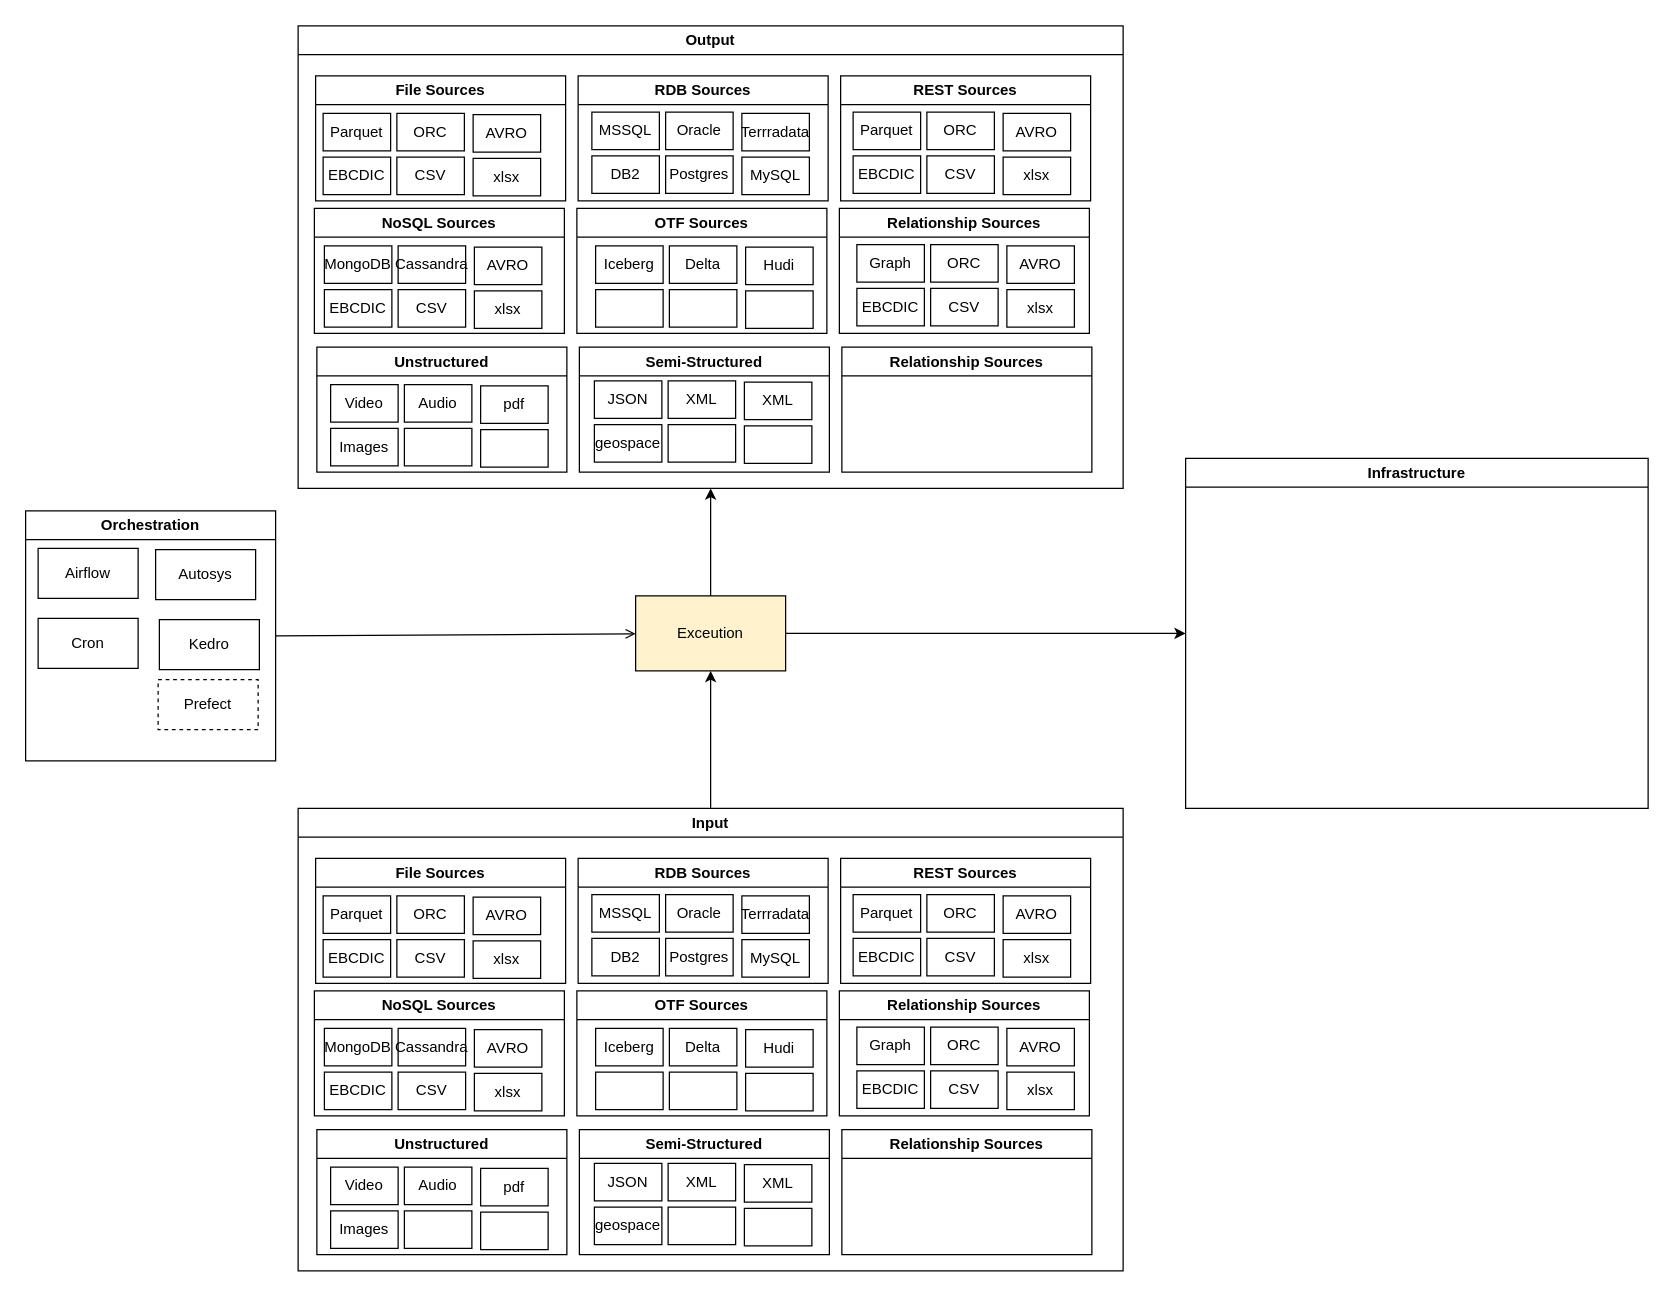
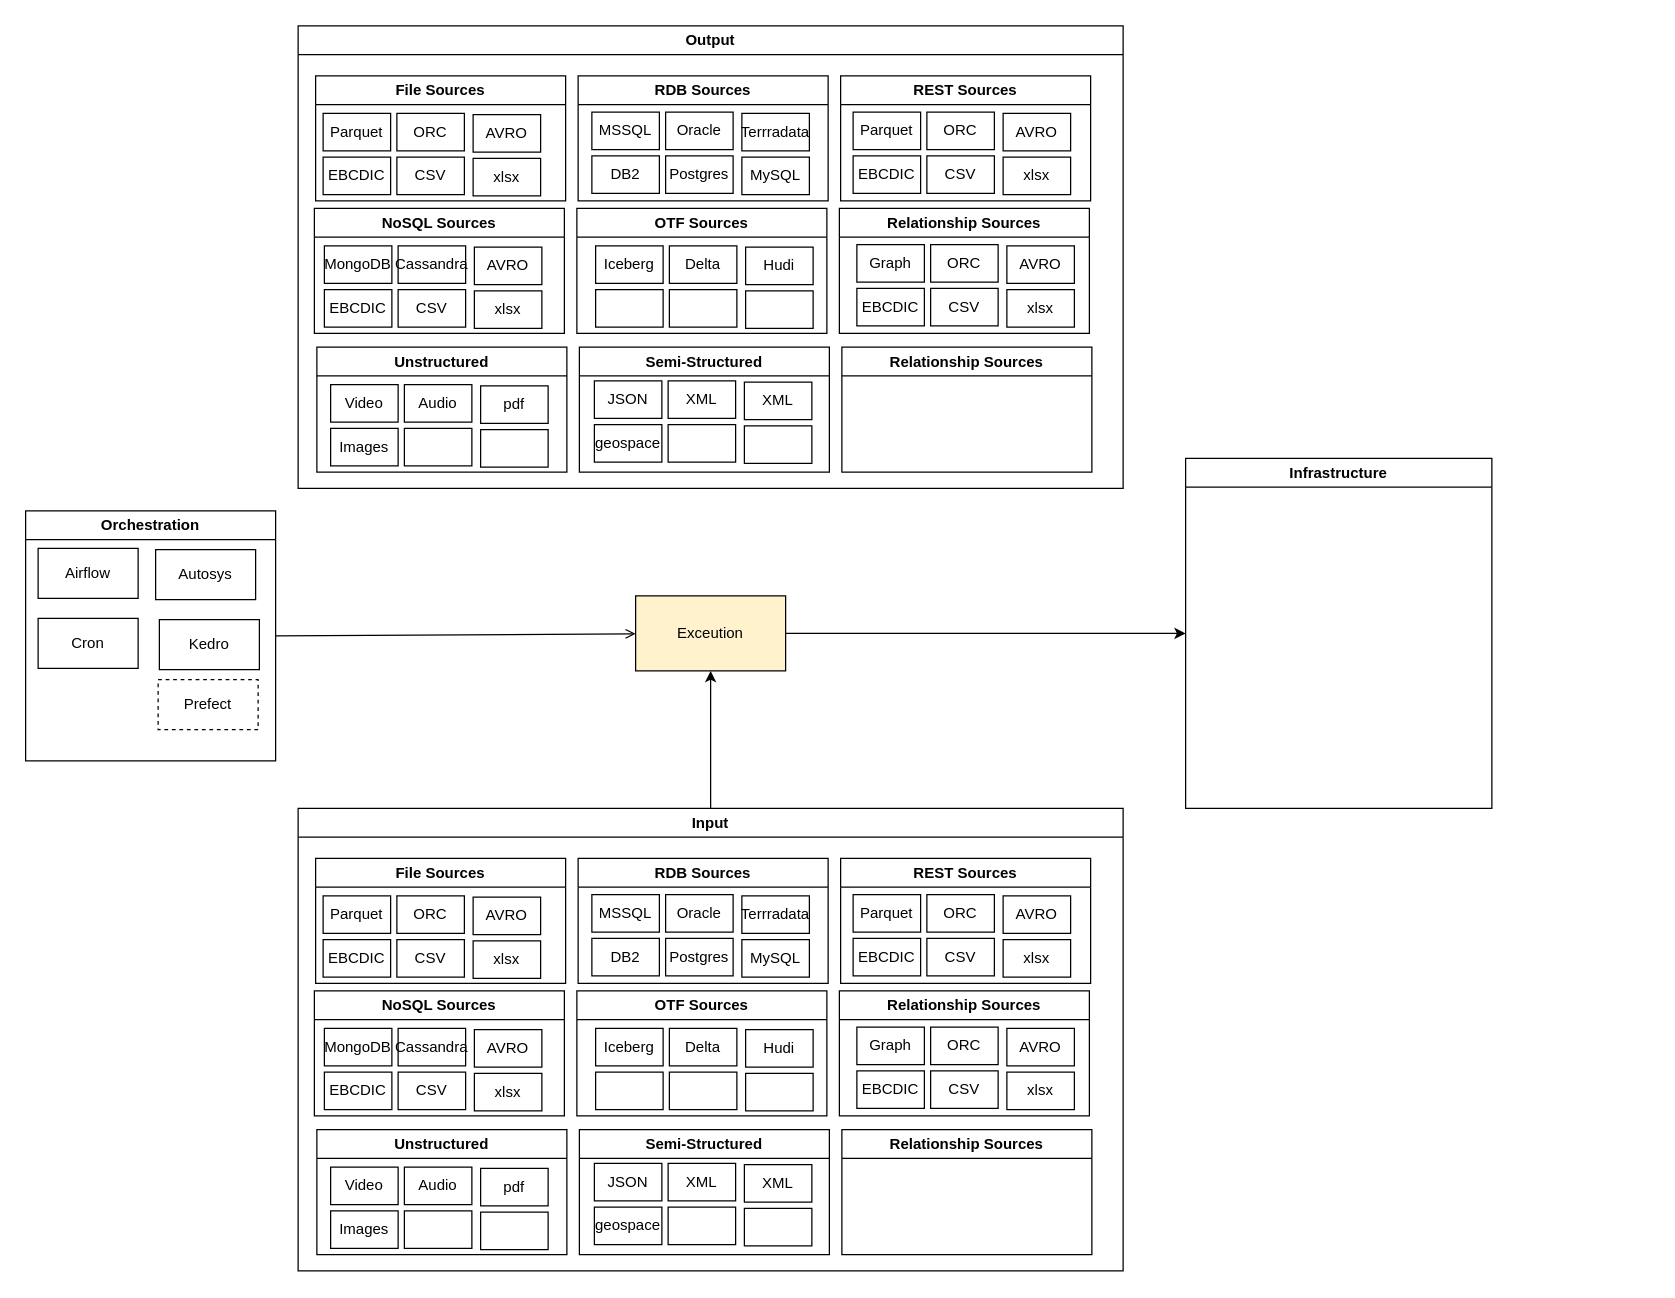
(711, 546) -> none
(1417, 633) -> (1339, 633)
